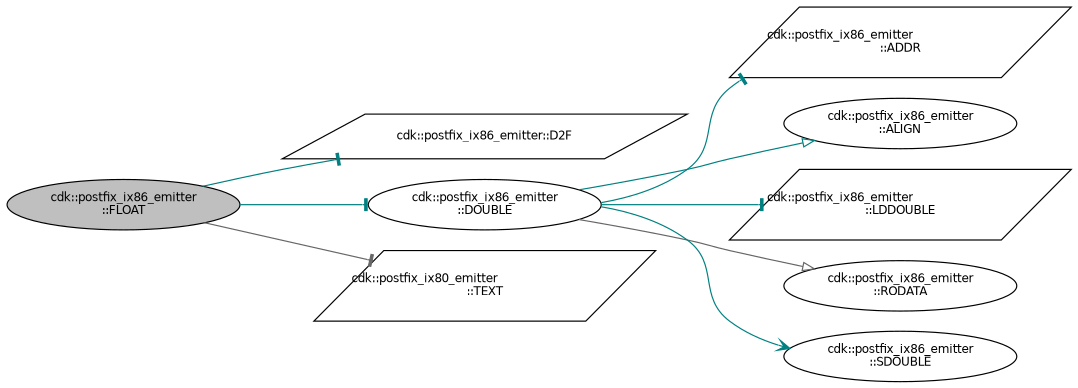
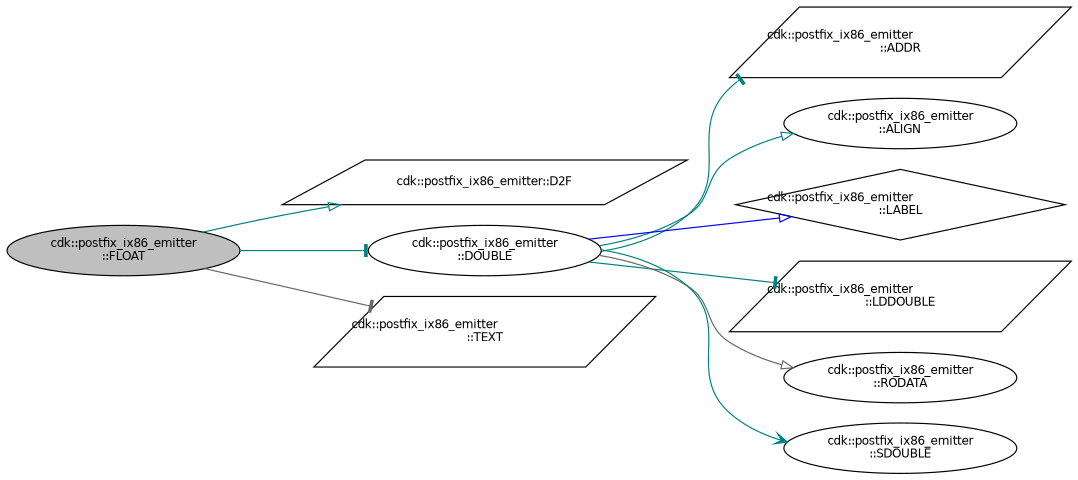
(268, 172) -> (265, 219)
none -> (900, 205)
(485, 286) -> (485, 332)
